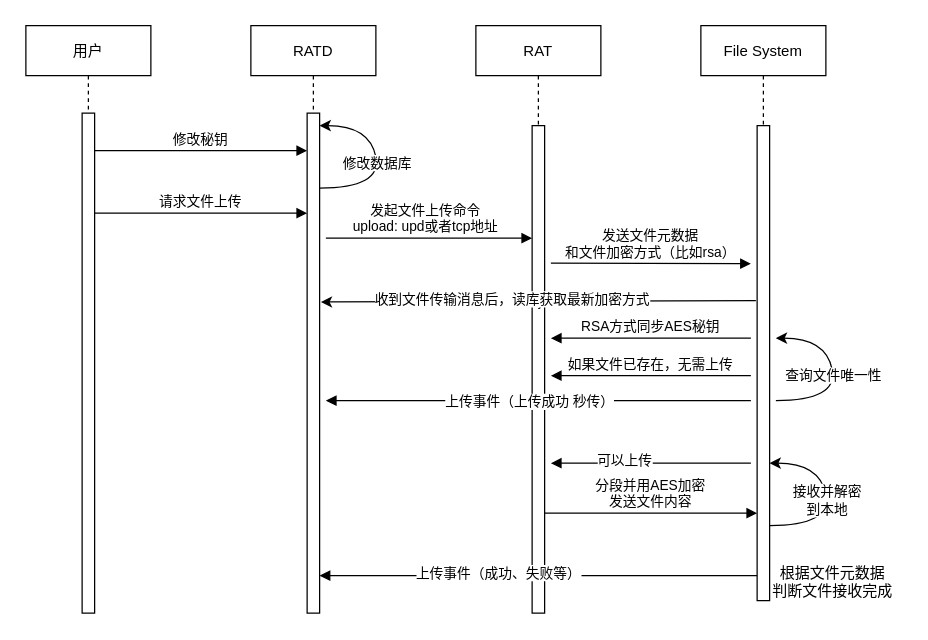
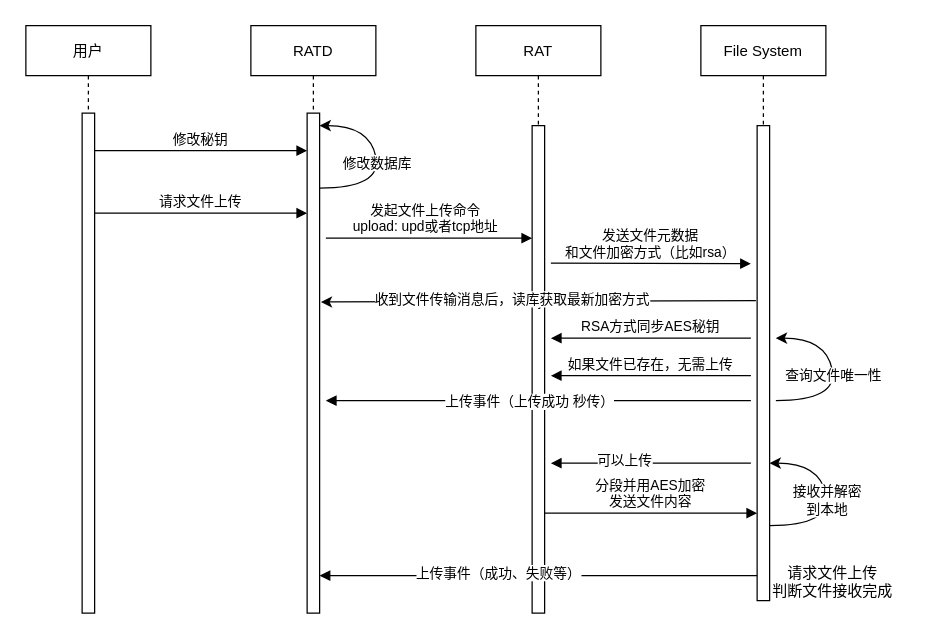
(833, 582) -> (833, 582)
